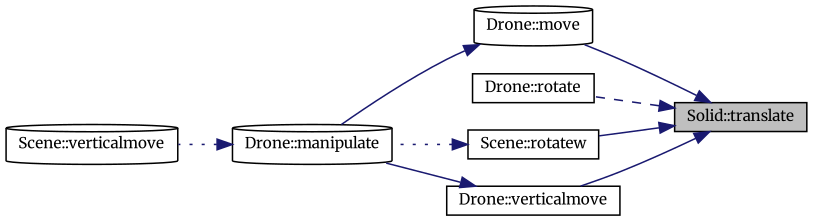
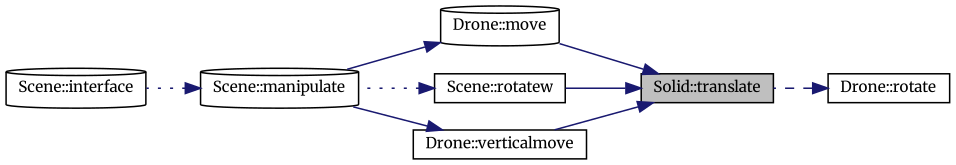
(627, 101) -> (793, 88)
(92, 144) -> (76, 88)
(312, 144) -> (280, 88)
